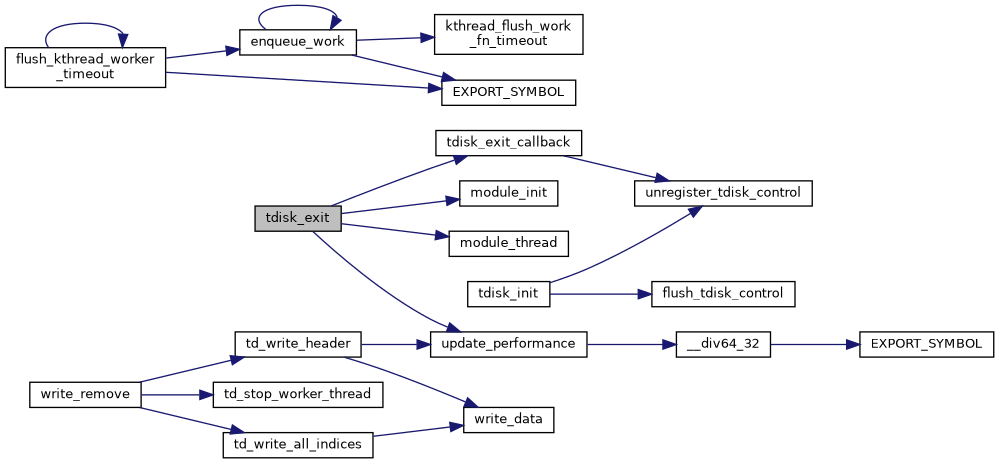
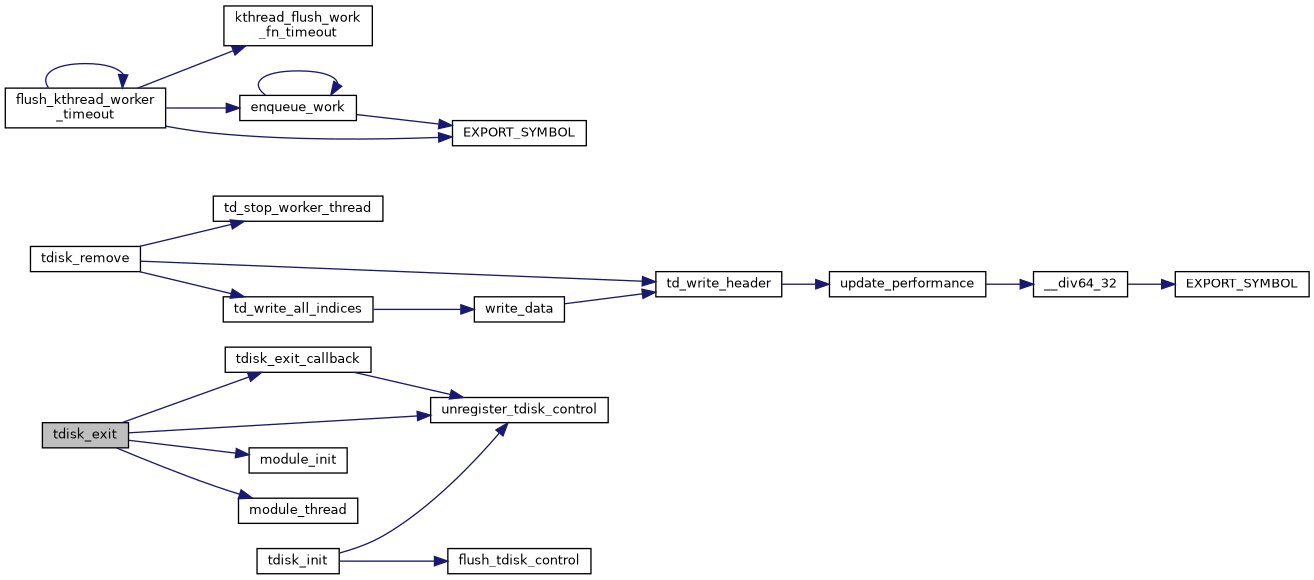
(389, 39) -> (185, 69)
(377, 285) -> (273, 424)
(406, 378) -> (604, 299)
(85, 395) -> (85, 259)
